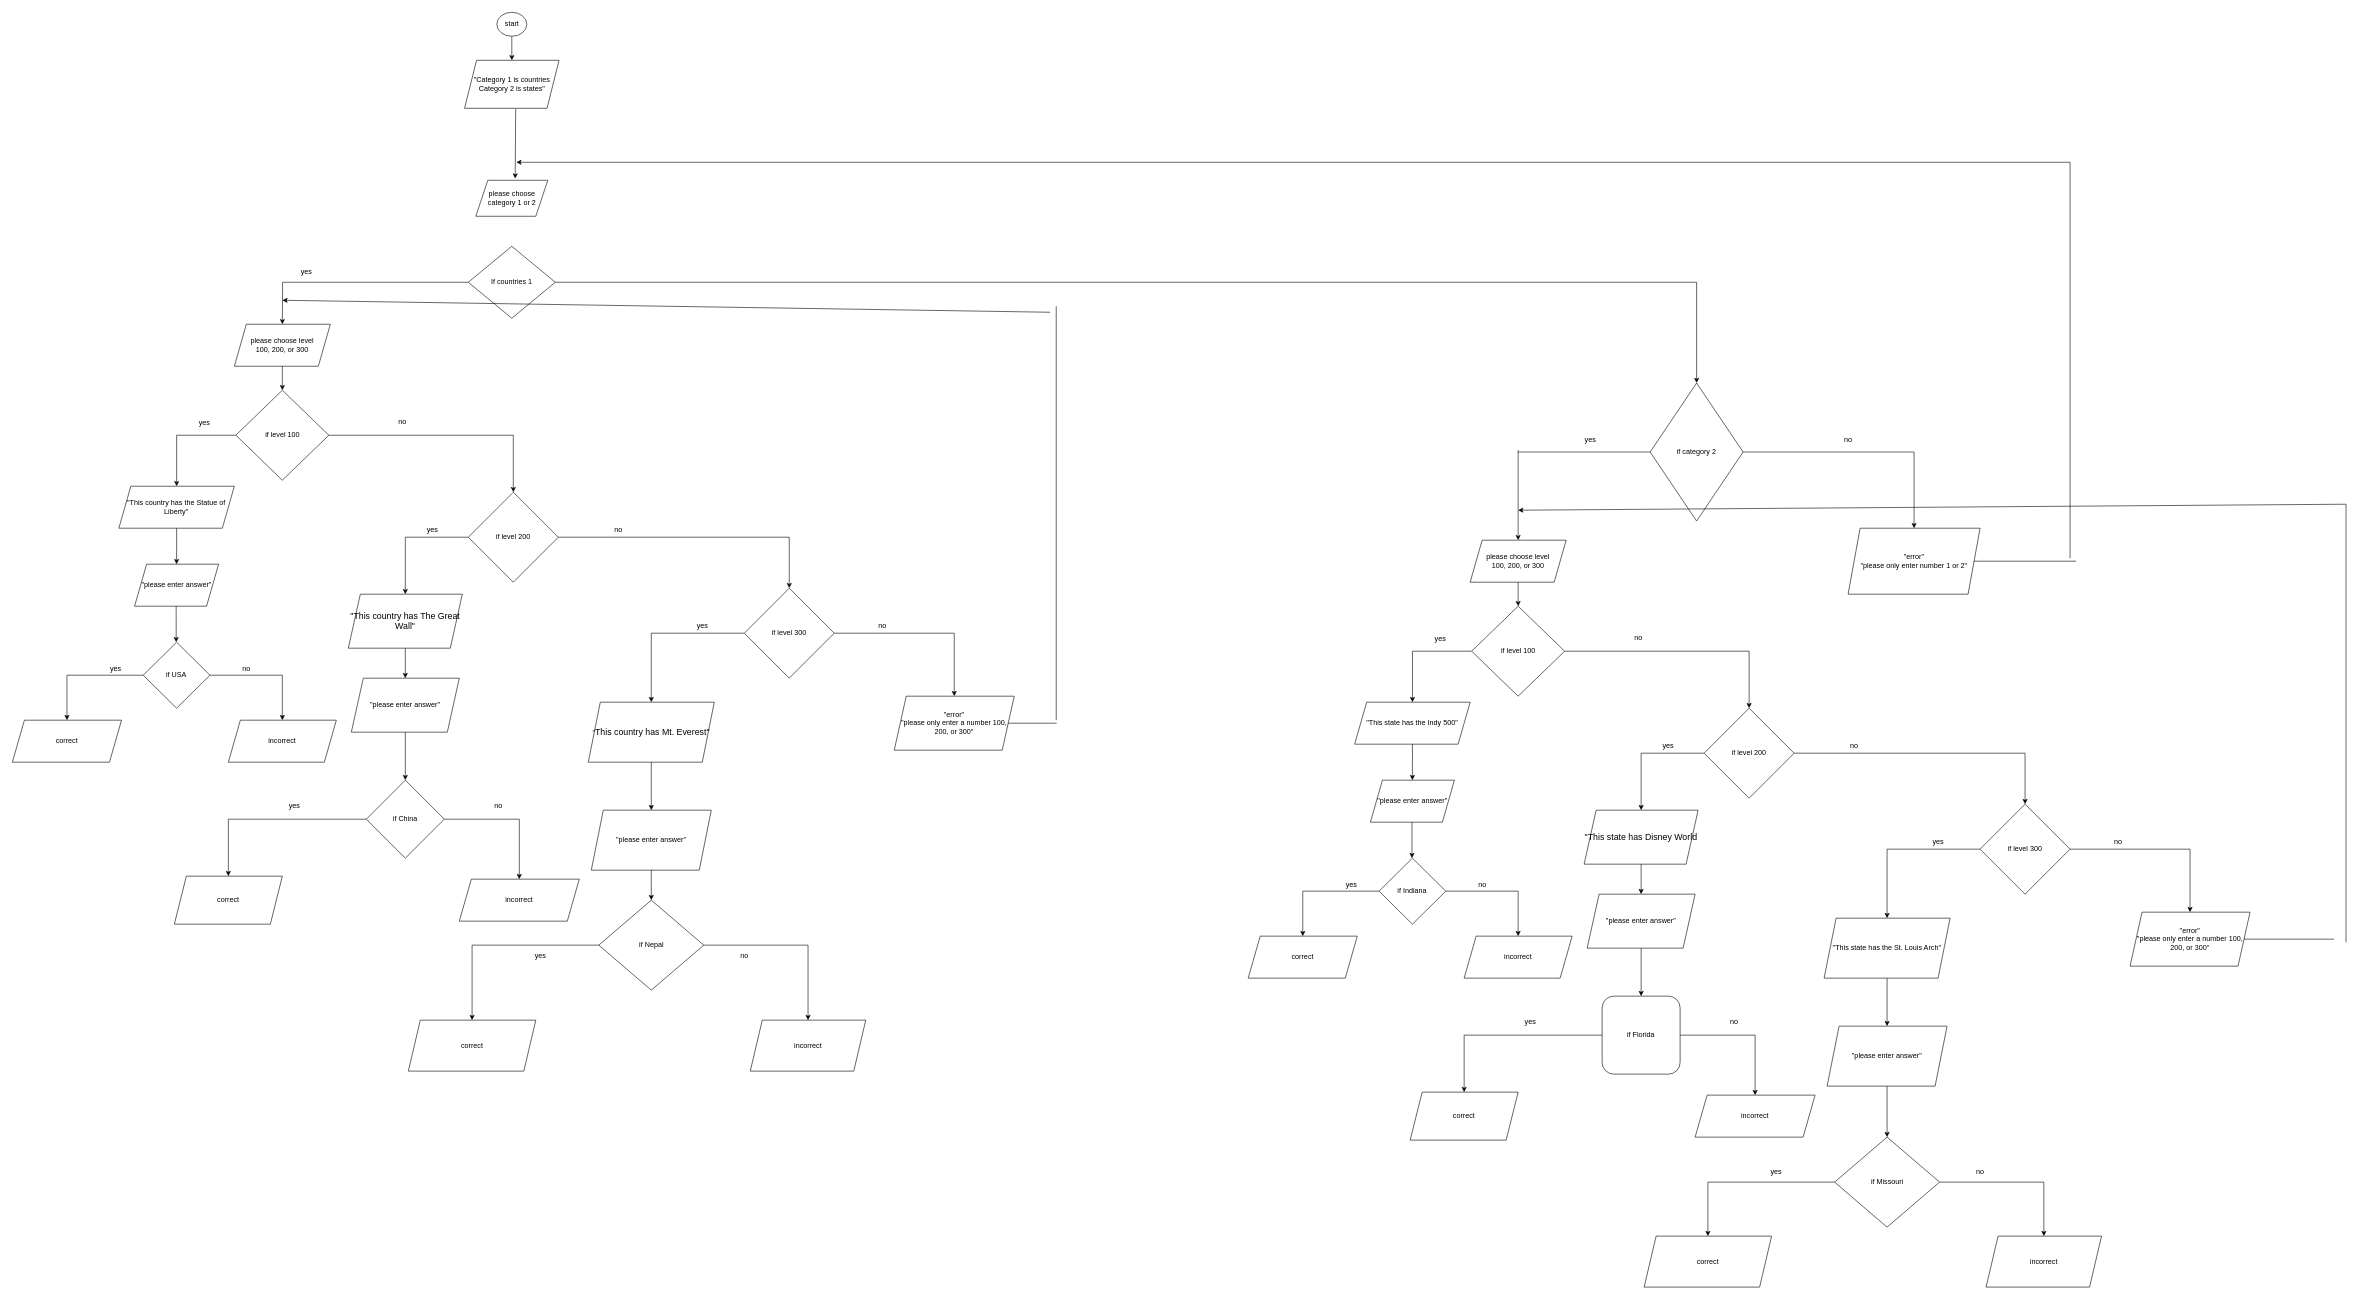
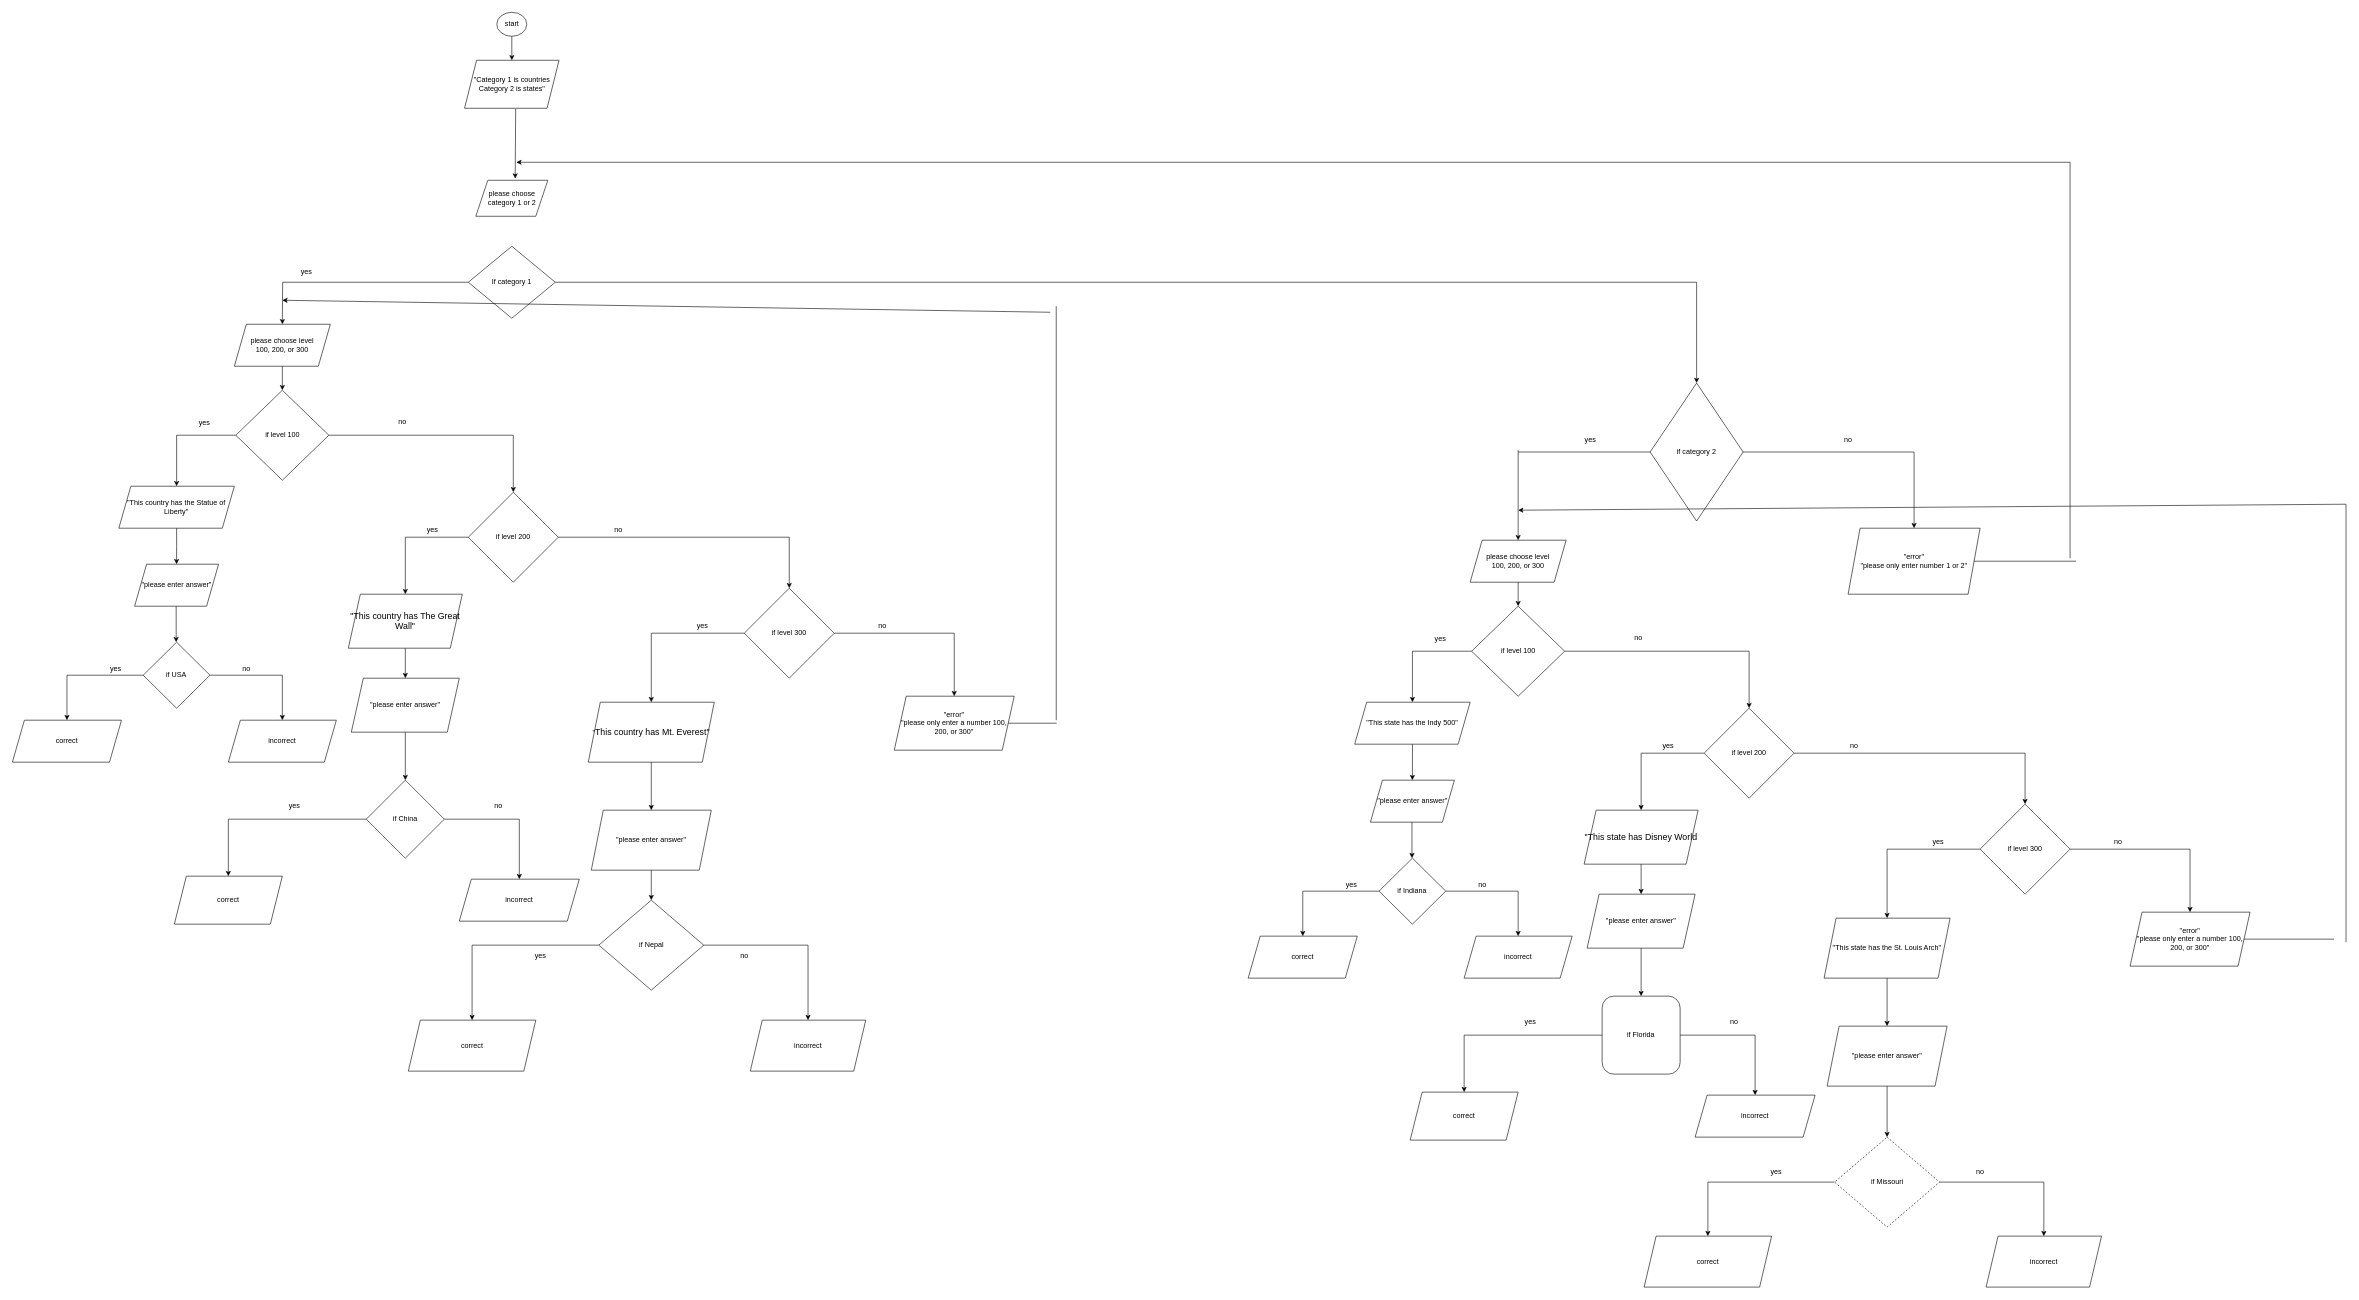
(512, 282) -> (512, 282)
(1887, 1182) -> (1887, 1182)
